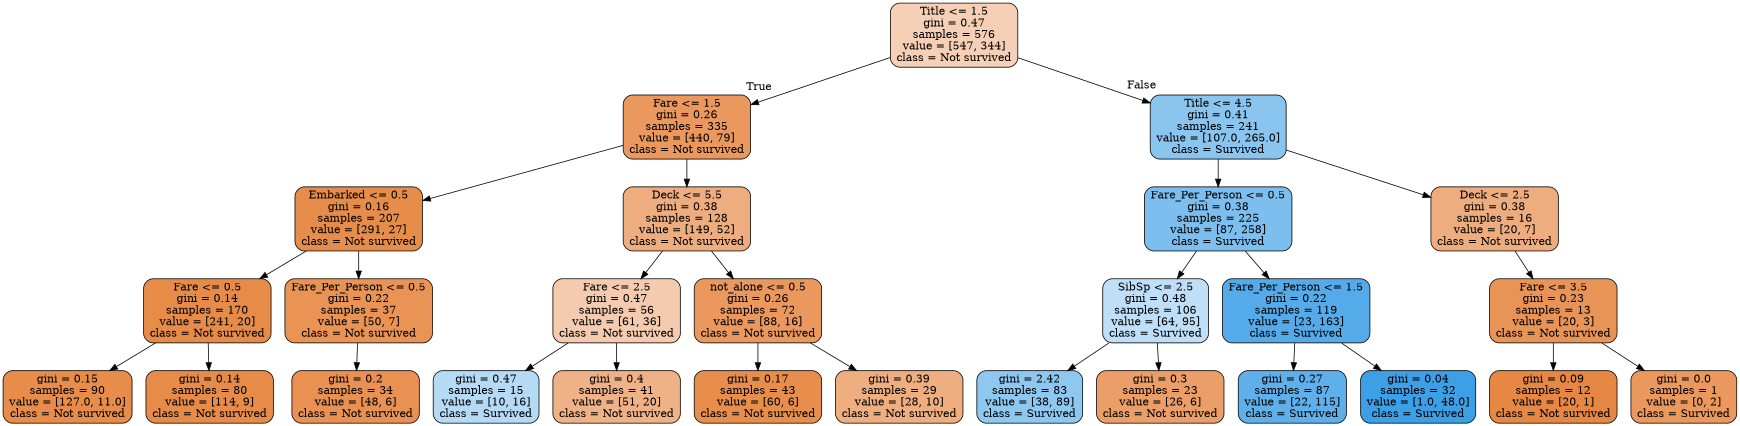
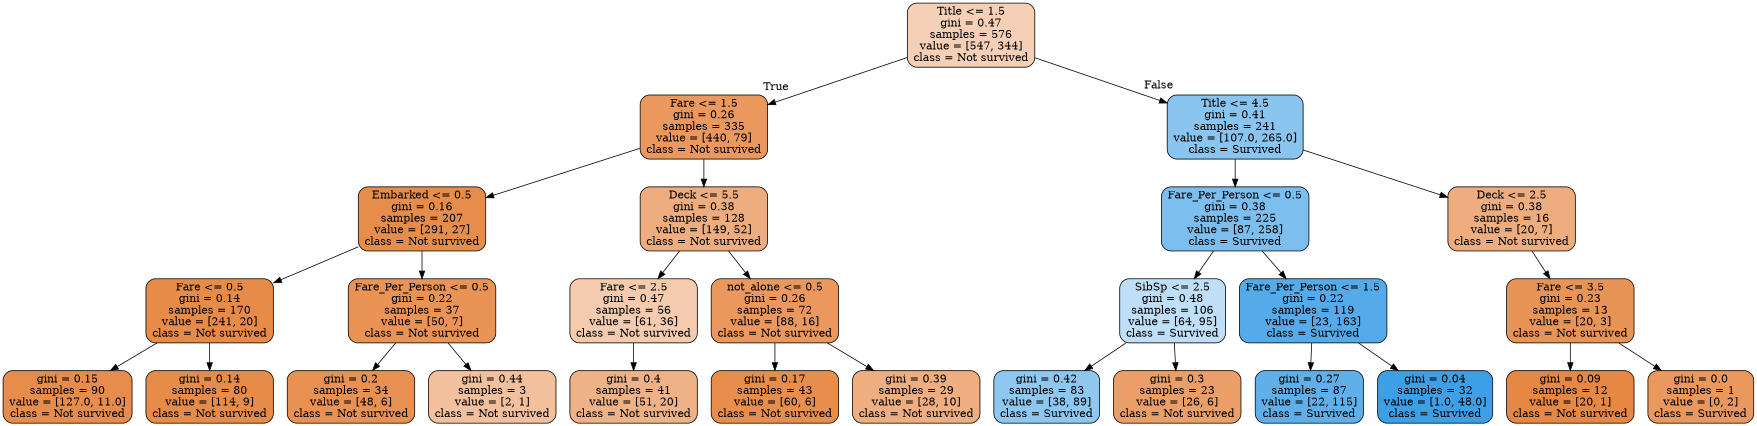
(486, 397) -> none
none -> (492, 397)
(1030, 397) -> (1047, 397)
